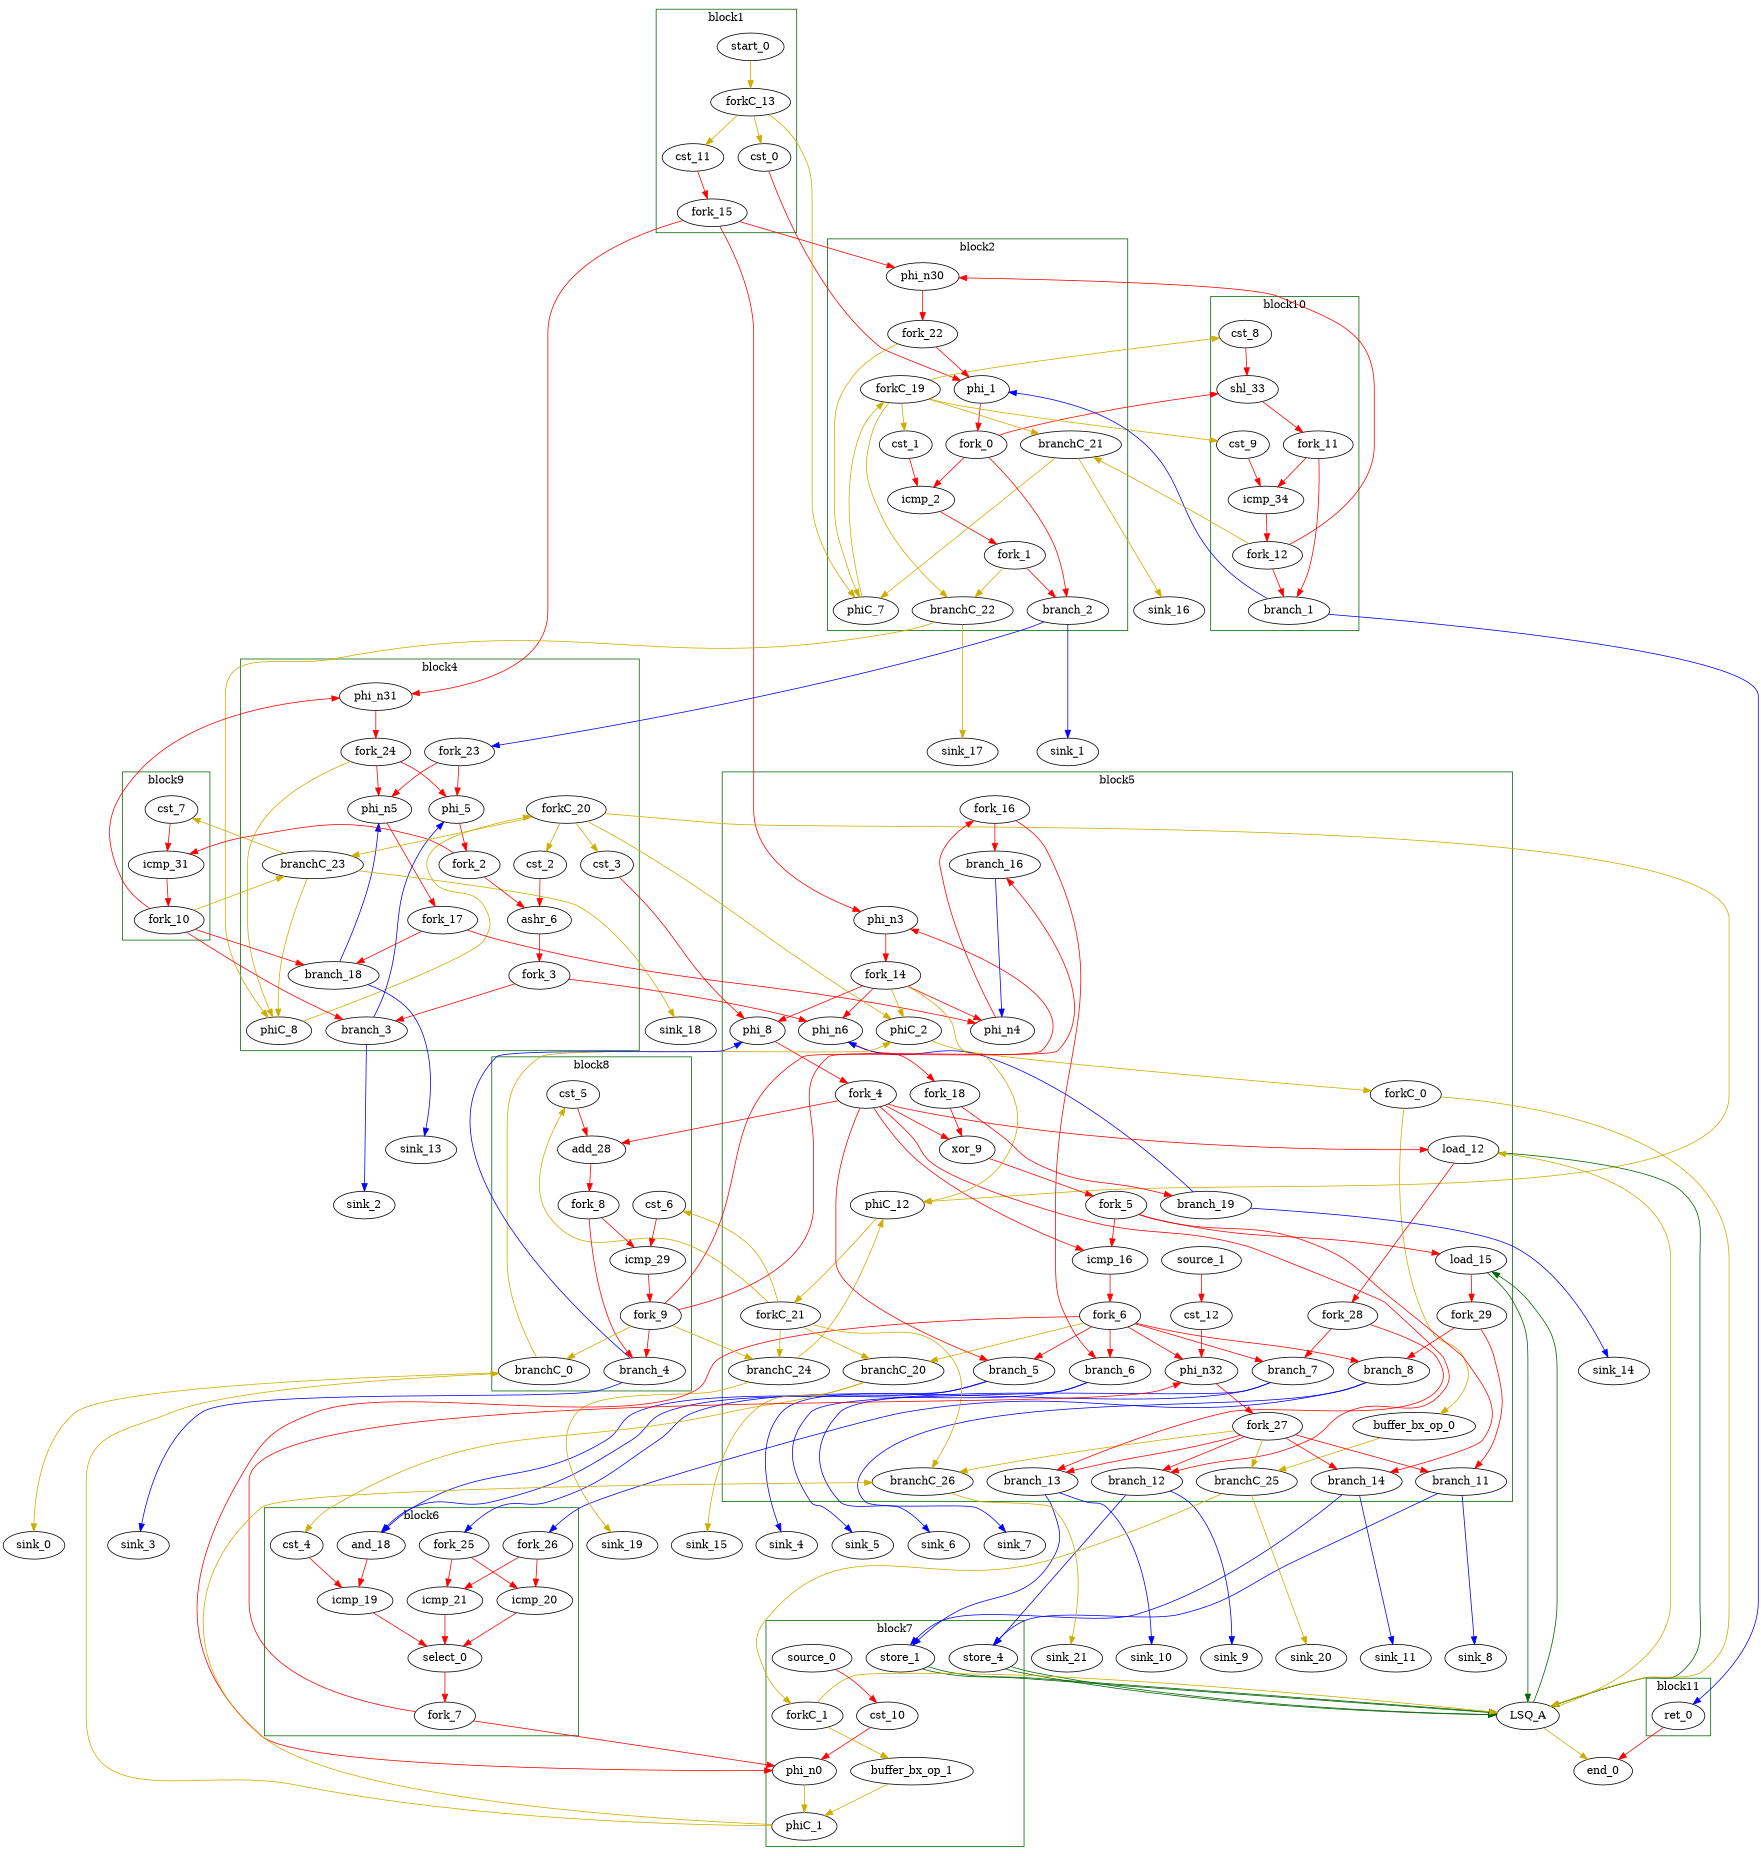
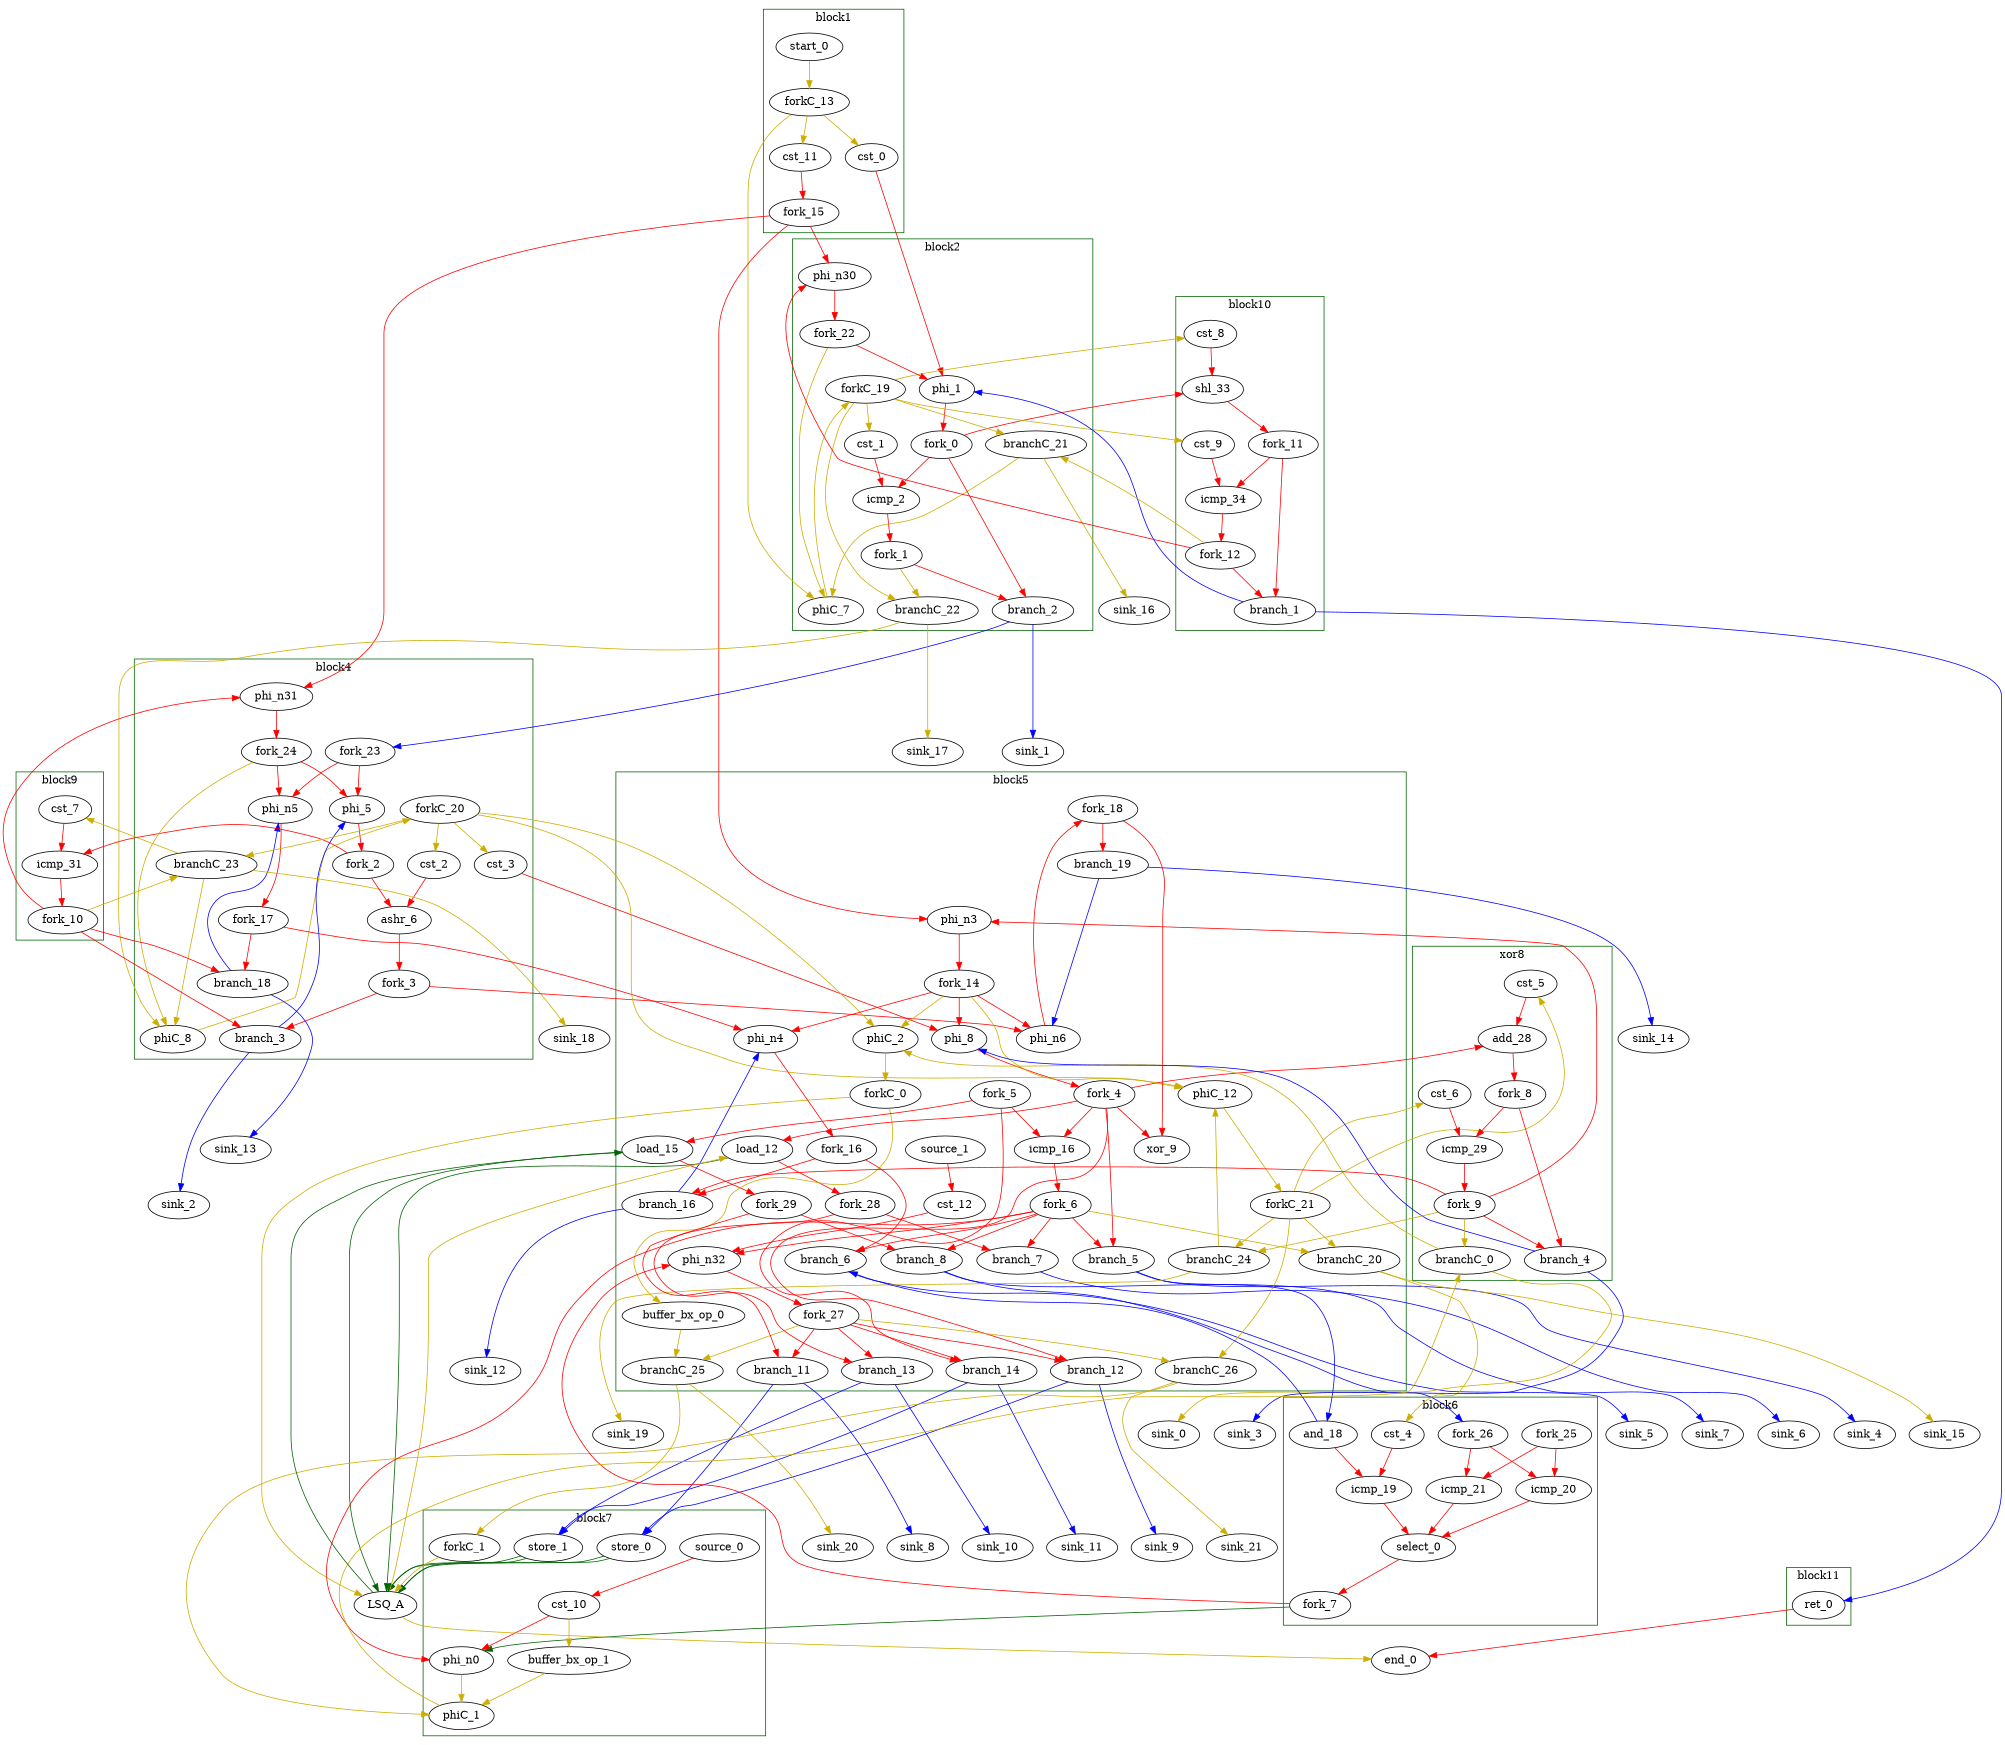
(592, 1066) -> (1512, 955)
(1037, 1176) -> none
none -> (485, 1371)
(668, 1412) -> (1106, 1305)
(688, 1415) -> none
(210, 1582) -> (503, 1455)
(983, 1658) -> (631, 1548)
(858, 1742) -> (569, 1629)
(620, 1743) -> (891, 1622)
